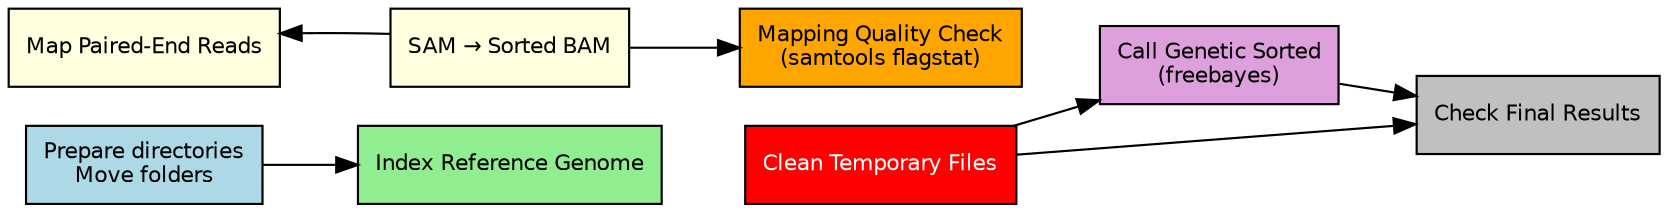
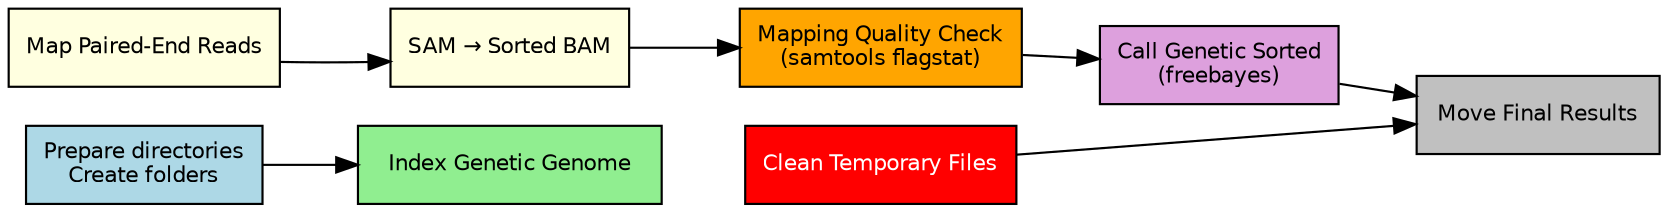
(346, 33) -> (324, 62)
(1538, 115) -> (1538, 115)
(1046, 116) -> (1050, 56)
(144, 165) -> (144, 165)
(510, 165) -> (510, 165)
